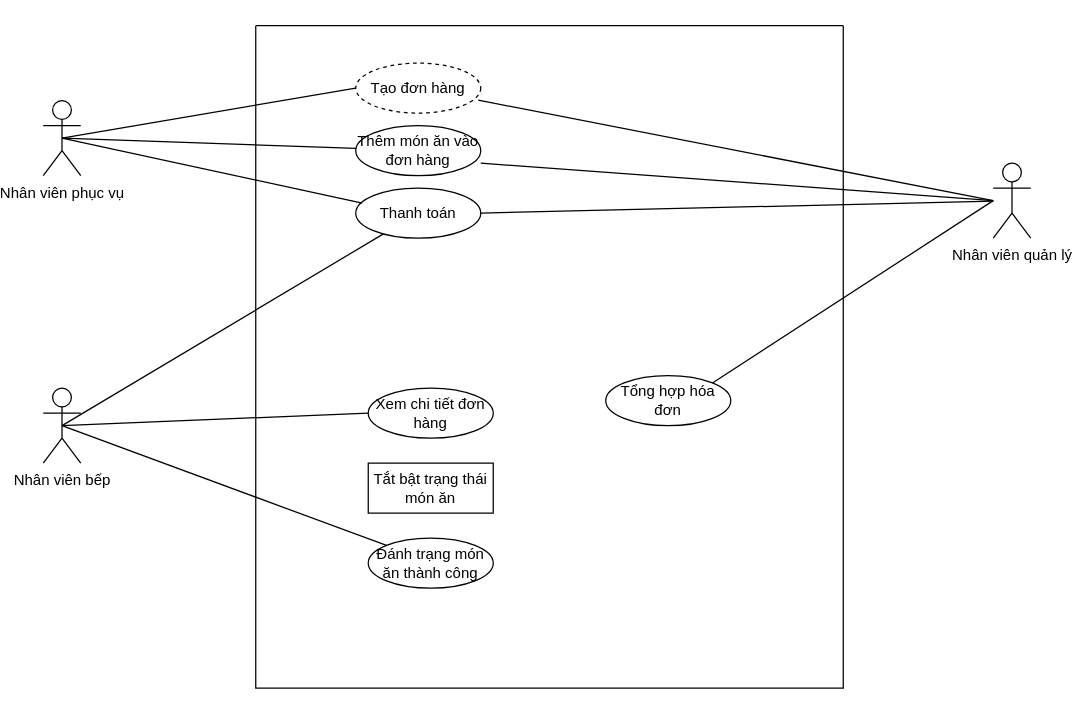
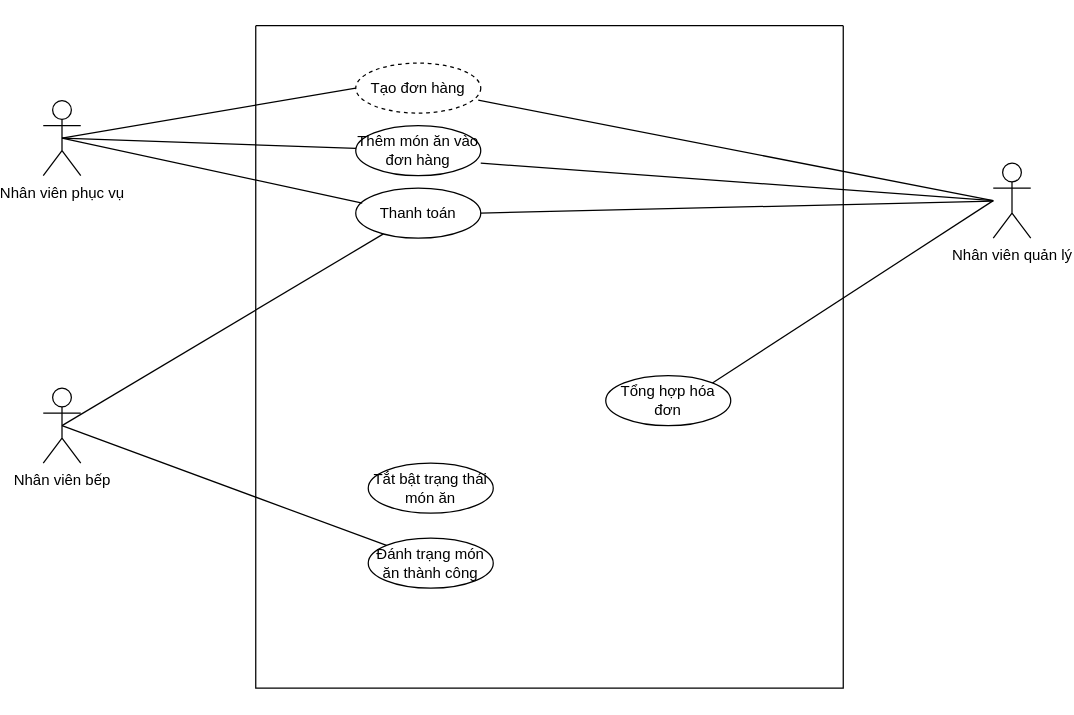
(431, 413) -> none
(217, 419) -> none
(431, 488) -> (431, 488)
